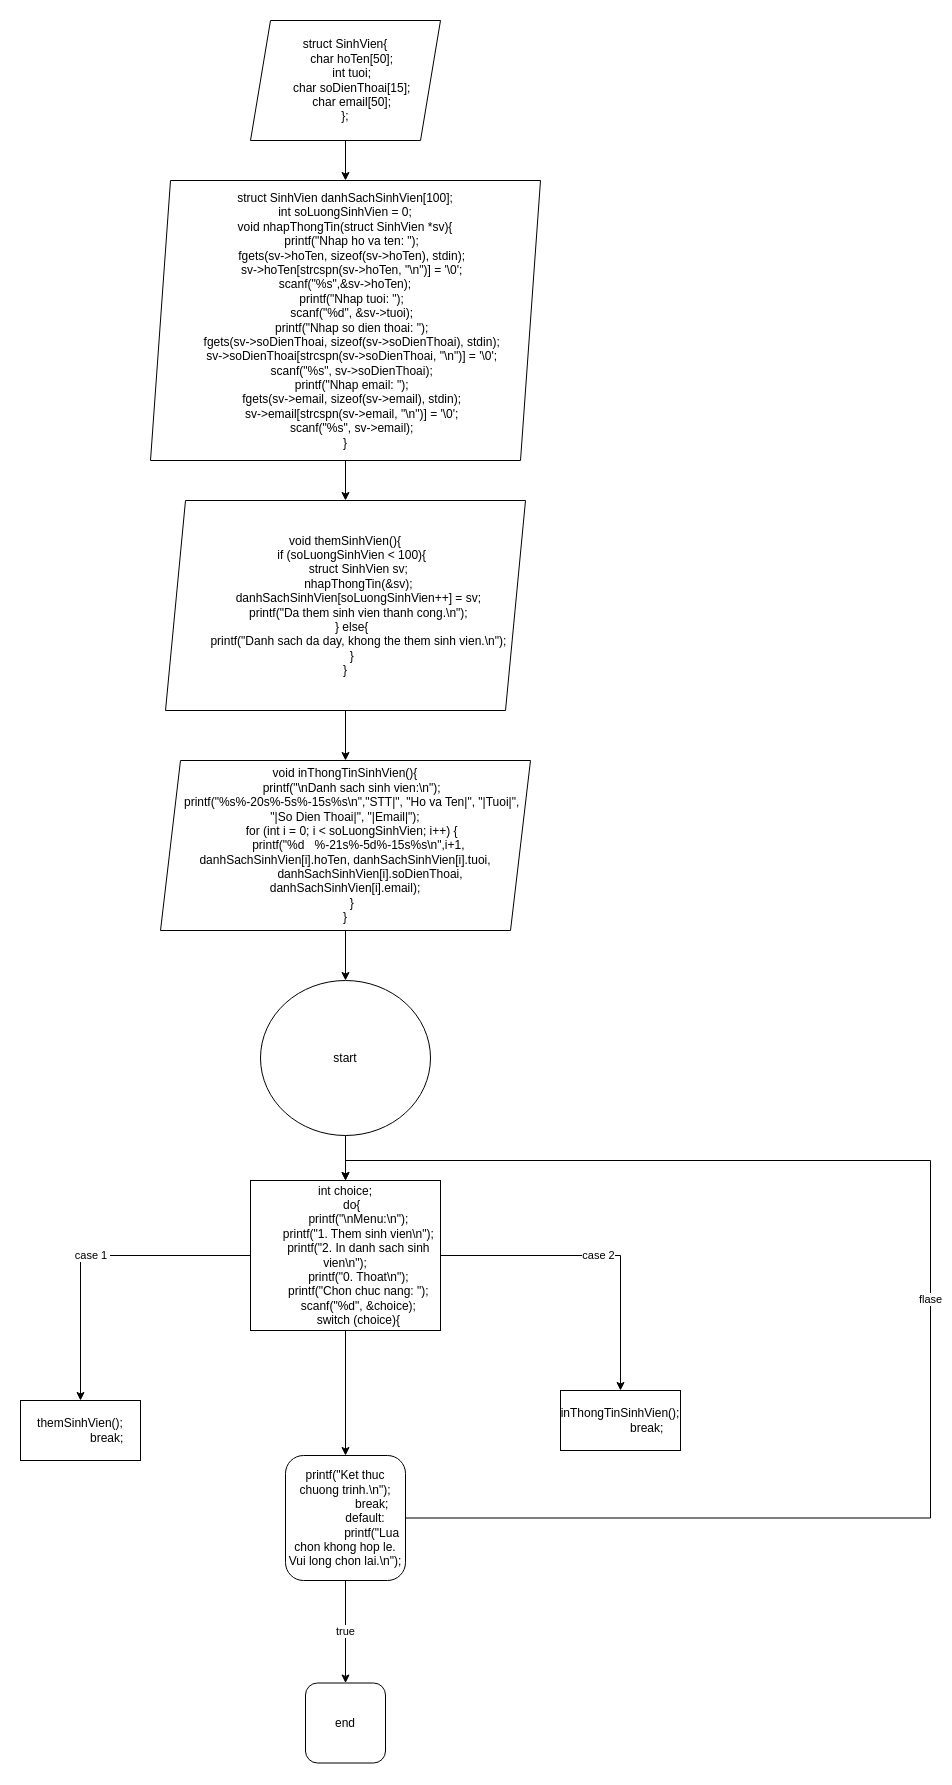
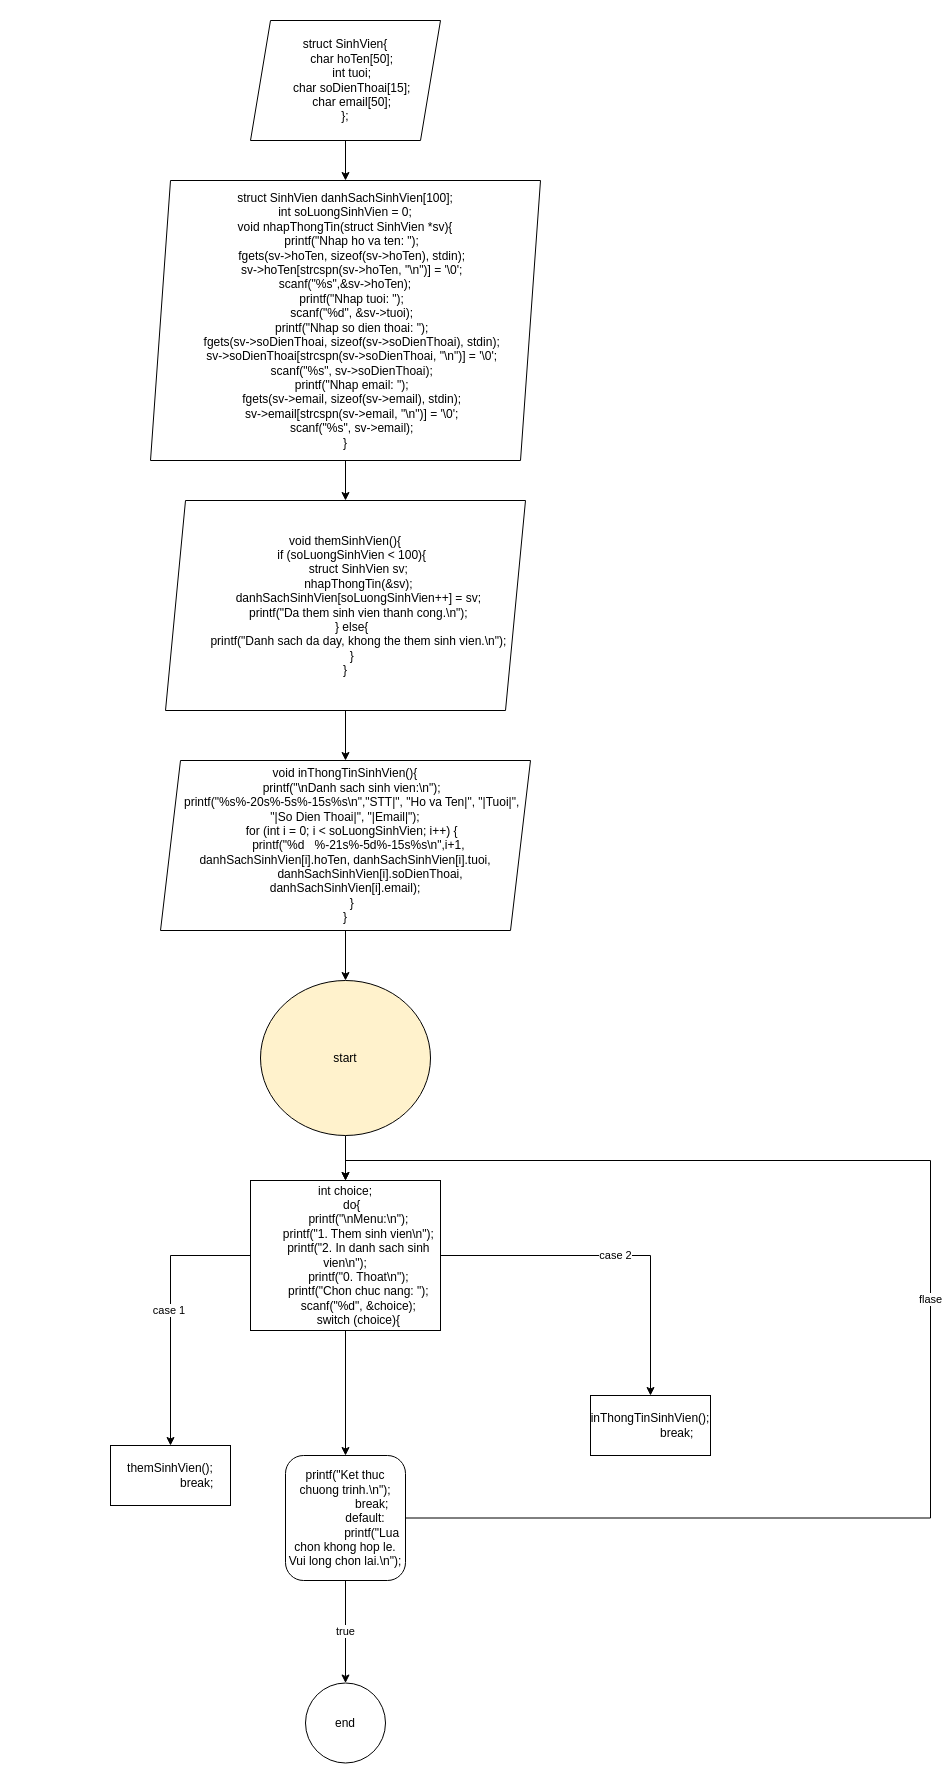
(346, 1058) -> (346, 1058)
(621, 1421) -> (651, 1426)
(81, 1431) -> (171, 1476)
(346, 1723) -> (346, 1723)
